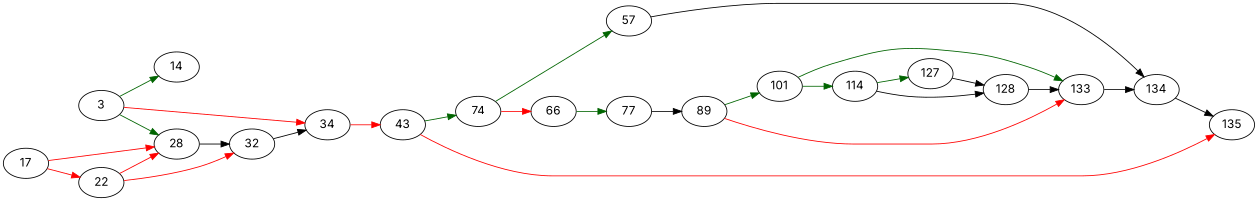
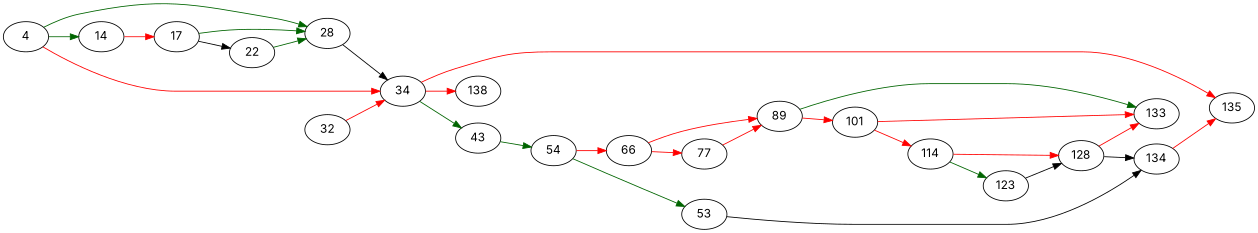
(629, 21) -> (704, 214)
none -> (135, 37)
(926, 49) -> (1001, 118)
(930, 74) -> (1006, 186)
(813, 86) -> (889, 136)
(1039, 90) -> (1115, 137)
(1115, 90) -> (1115, 157)
none -> (478, 91)
(926, 97) -> (1002, 155)
(738, 100) -> (813, 119)
(1190, 105) -> (1191, 136)
(101, 106) -> (26, 37)
(478, 111) -> (554, 151)
(587, 111) -> (663, 152)
(663, 111) -> (738, 137)
(361, 125) -> (437, 112)
none -> (698, 128)
(286, 135) -> (361, 112)
(210, 144) -> (362, 60)
(893, 144) -> (963, 84)
(97, 154) -> (248, 29)
(135, 165) -> (286, 44)
(60, 172) -> (210, 44)
(176, 172) -> none
(813, 176) -> (816, 52)
